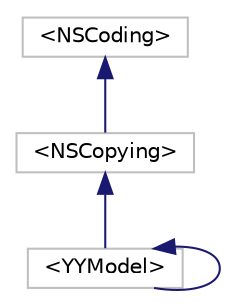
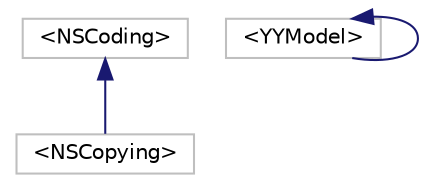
(105, 221) -> none
